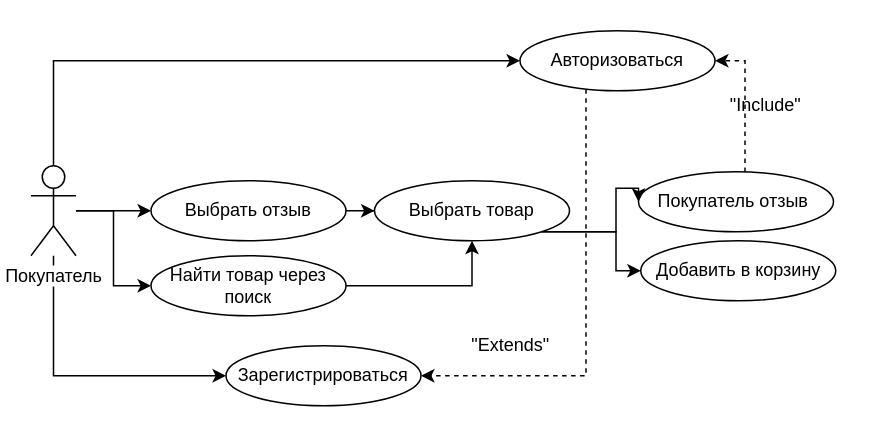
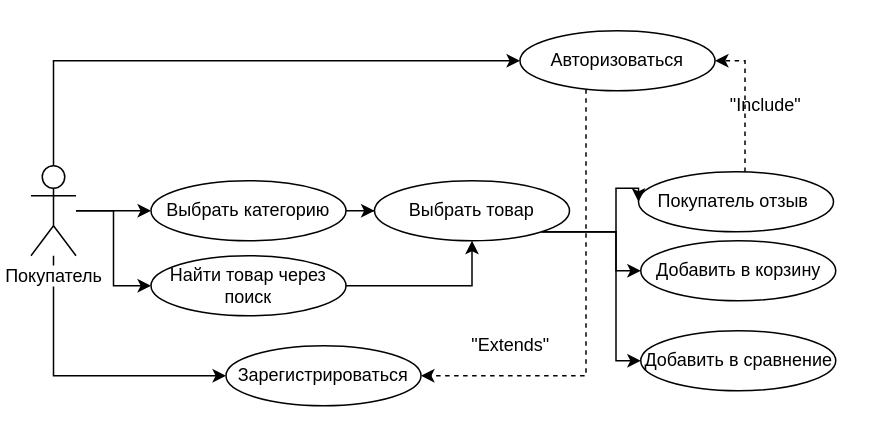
(248, 211) -> (248, 211)
none -> (616, 324)
none -> (738, 361)
